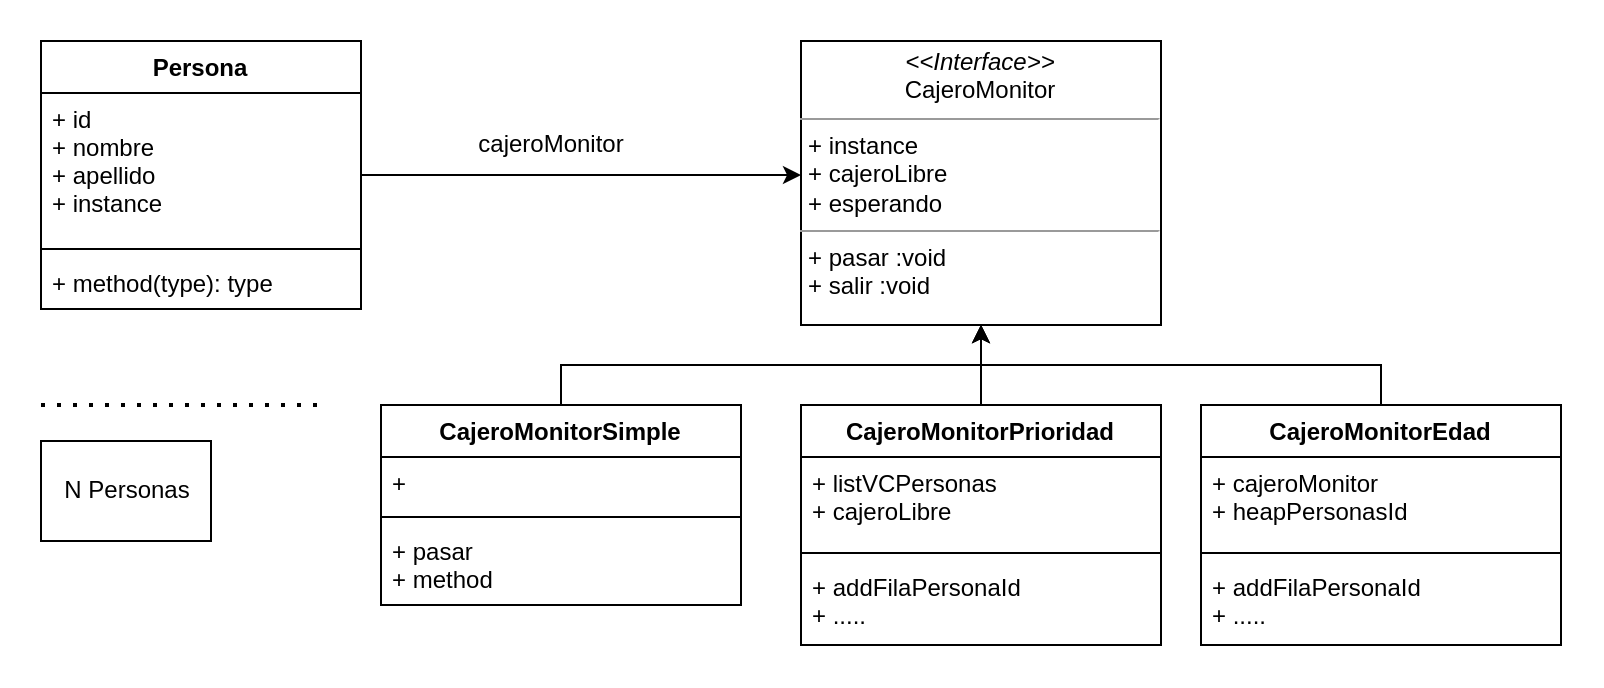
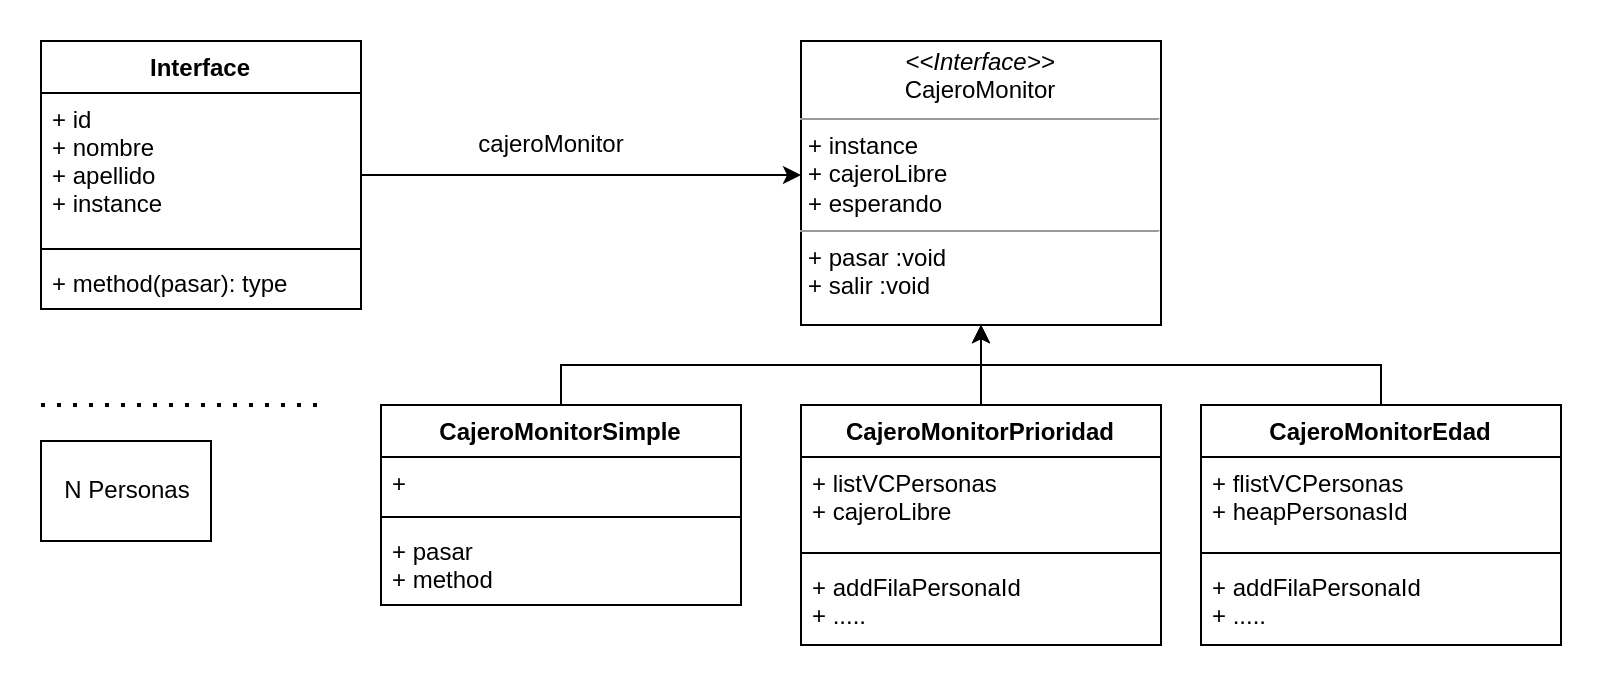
(200, 68) -> (200, 68)
(177, 284) -> (184, 284)
(1307, 484) -> (1317, 484)
